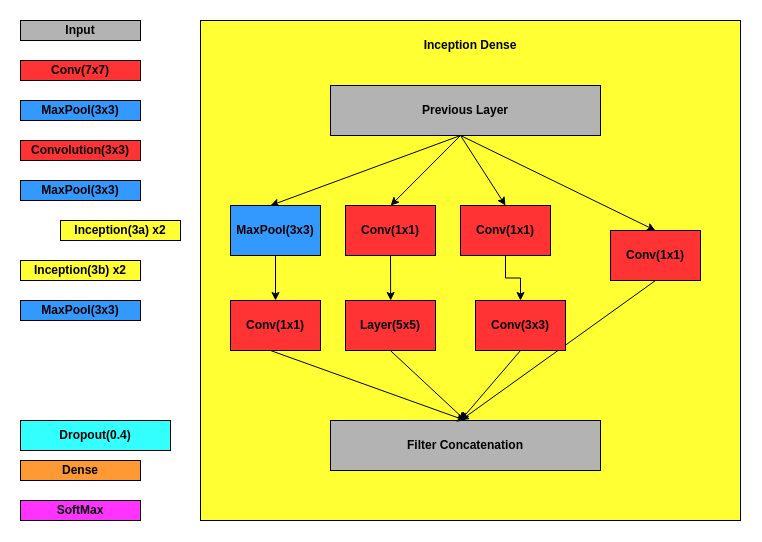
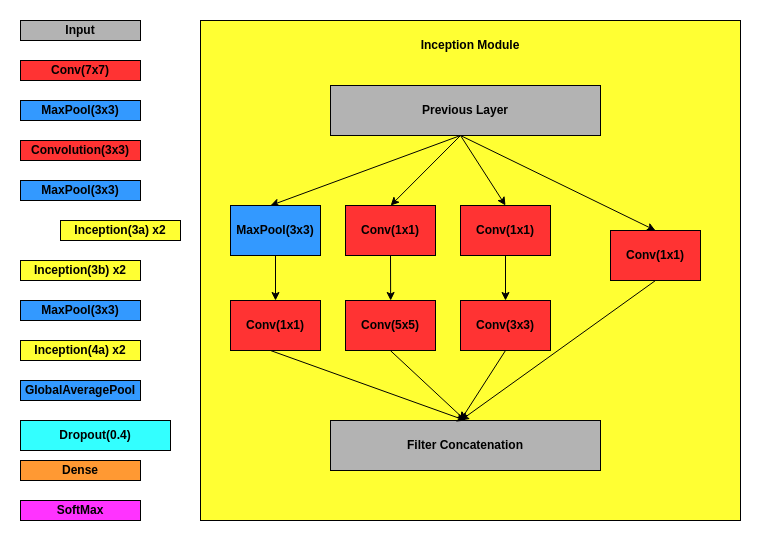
(471, 46) -> (471, 46)
(391, 326) -> (391, 326)
(521, 326) -> (506, 326)
none -> (81, 351)
none -> (81, 391)
